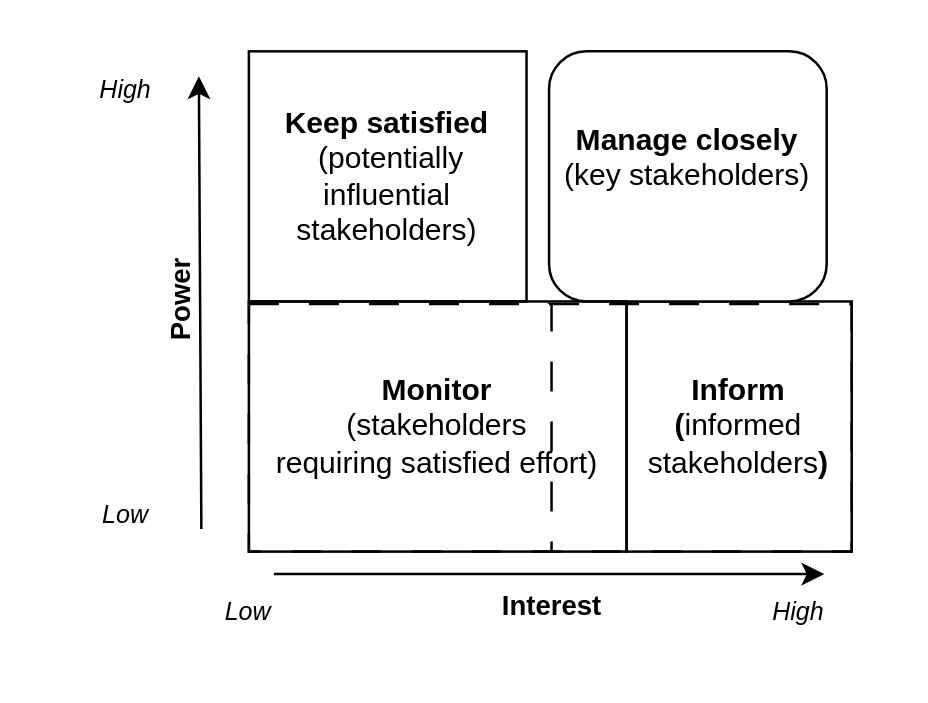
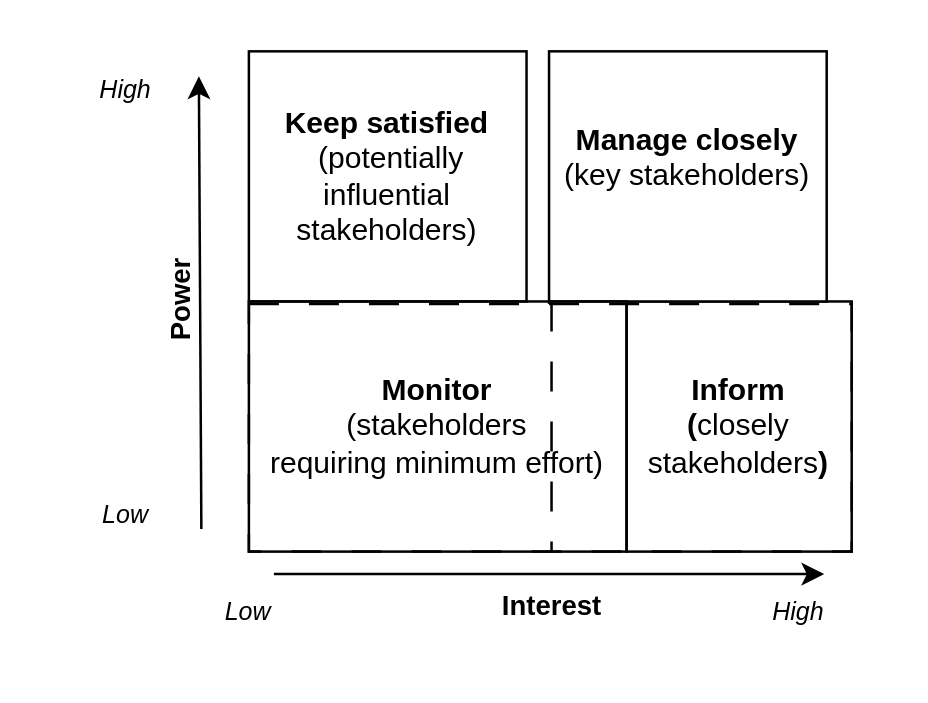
(688, 176) -> (688, 176)
(438, 426) -> (438, 426)
(739, 426) -> (739, 426)
